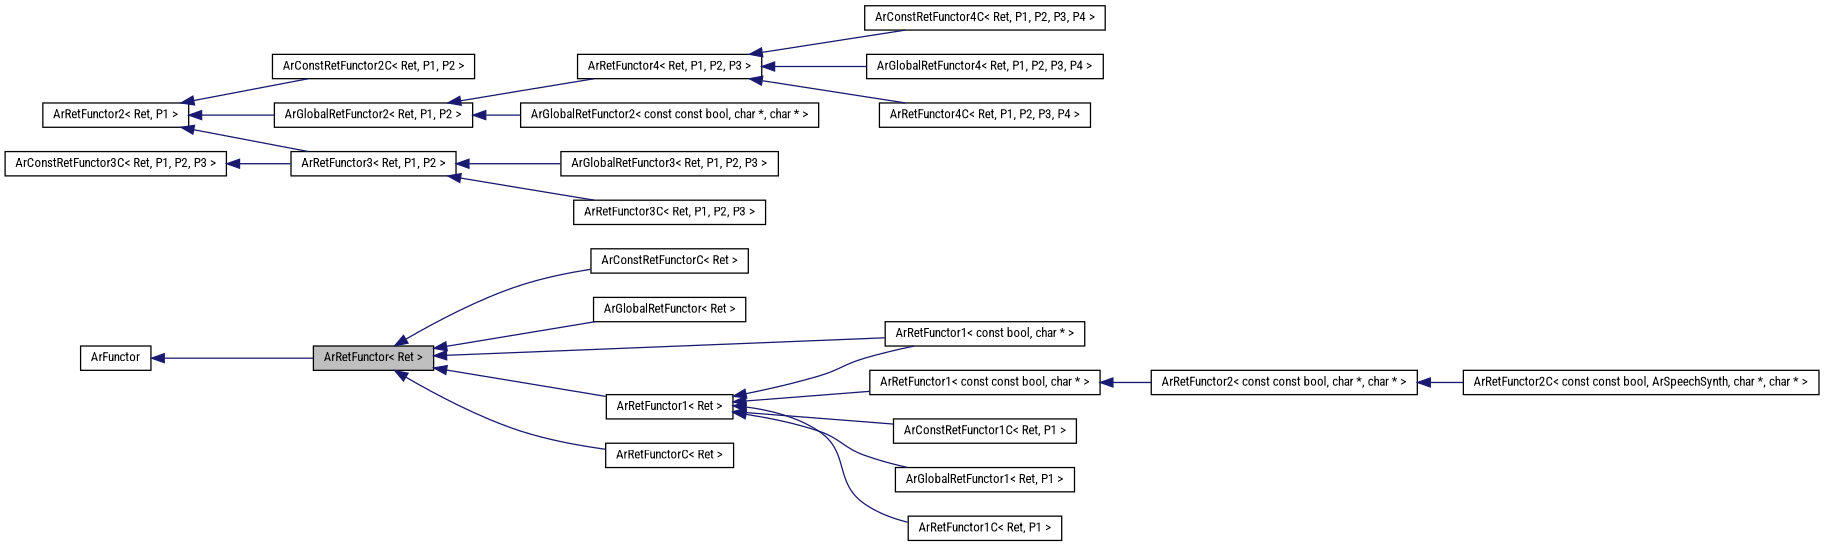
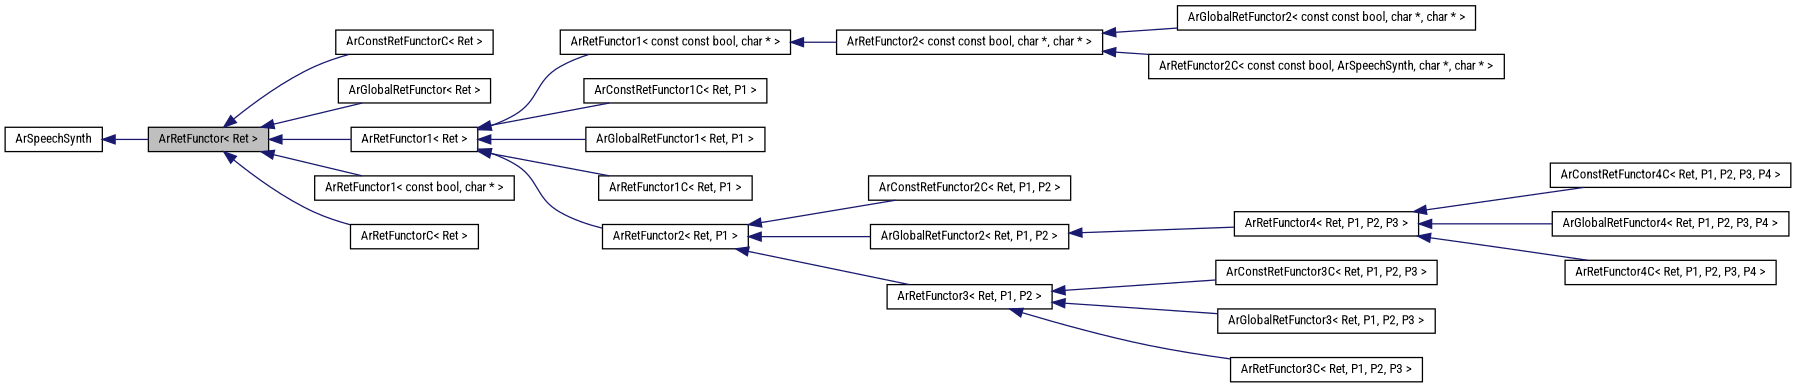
(503, 115) -> (1147, 30)
(265, 164) -> (1140, 285)
(116, 358) -> (54, 139)
(831, 372) -> (542, 196)
